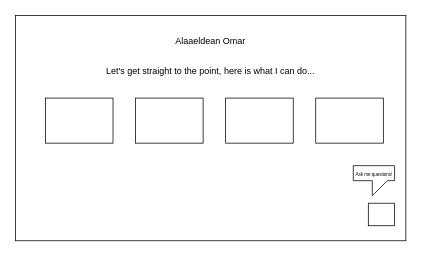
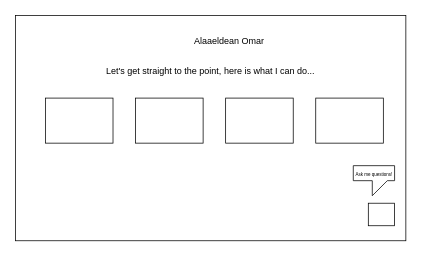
(210, 42) -> (229, 42)
